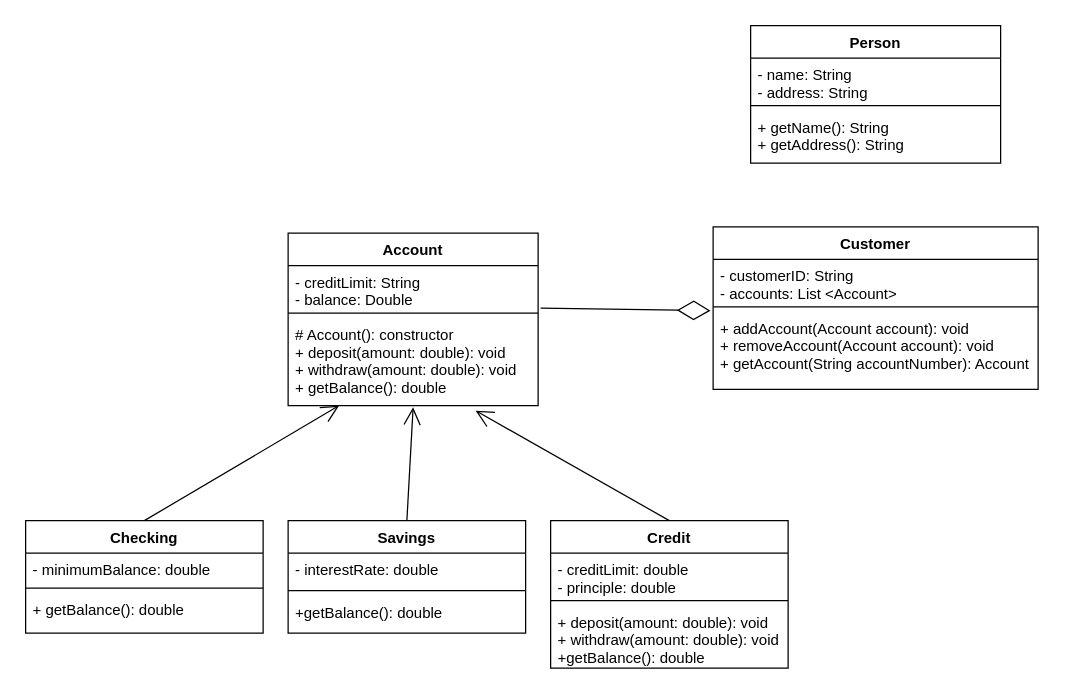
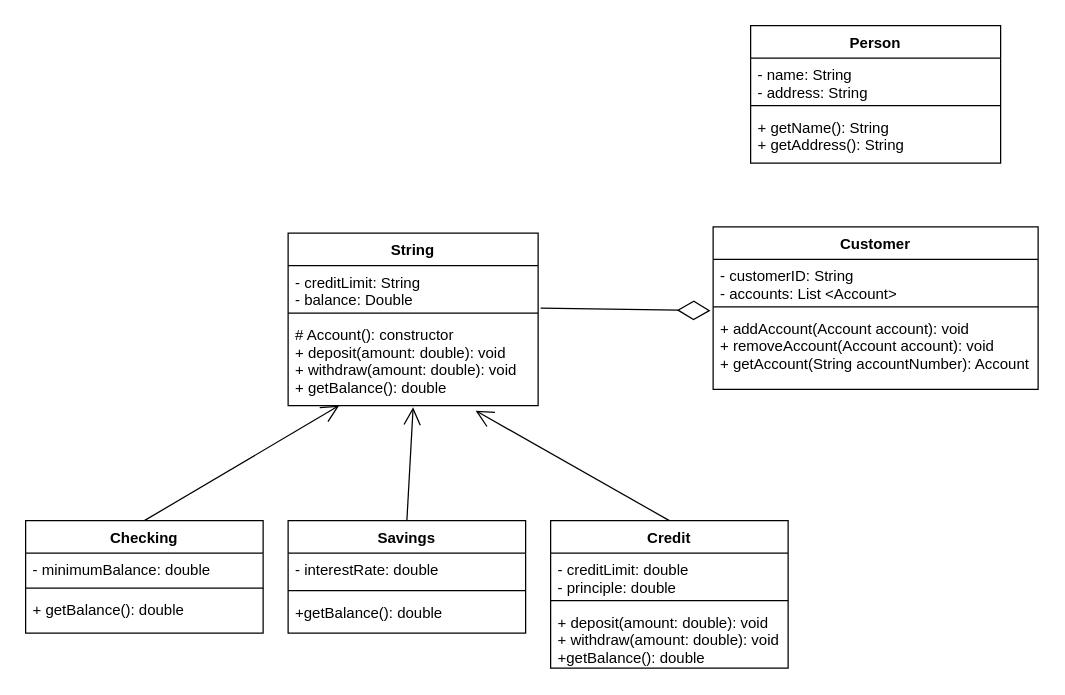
(413, 250) -> (413, 250)
